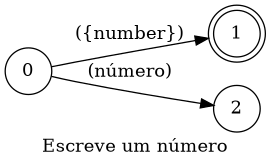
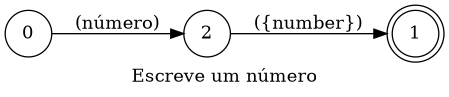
(123, 53) -> (302, 34)
